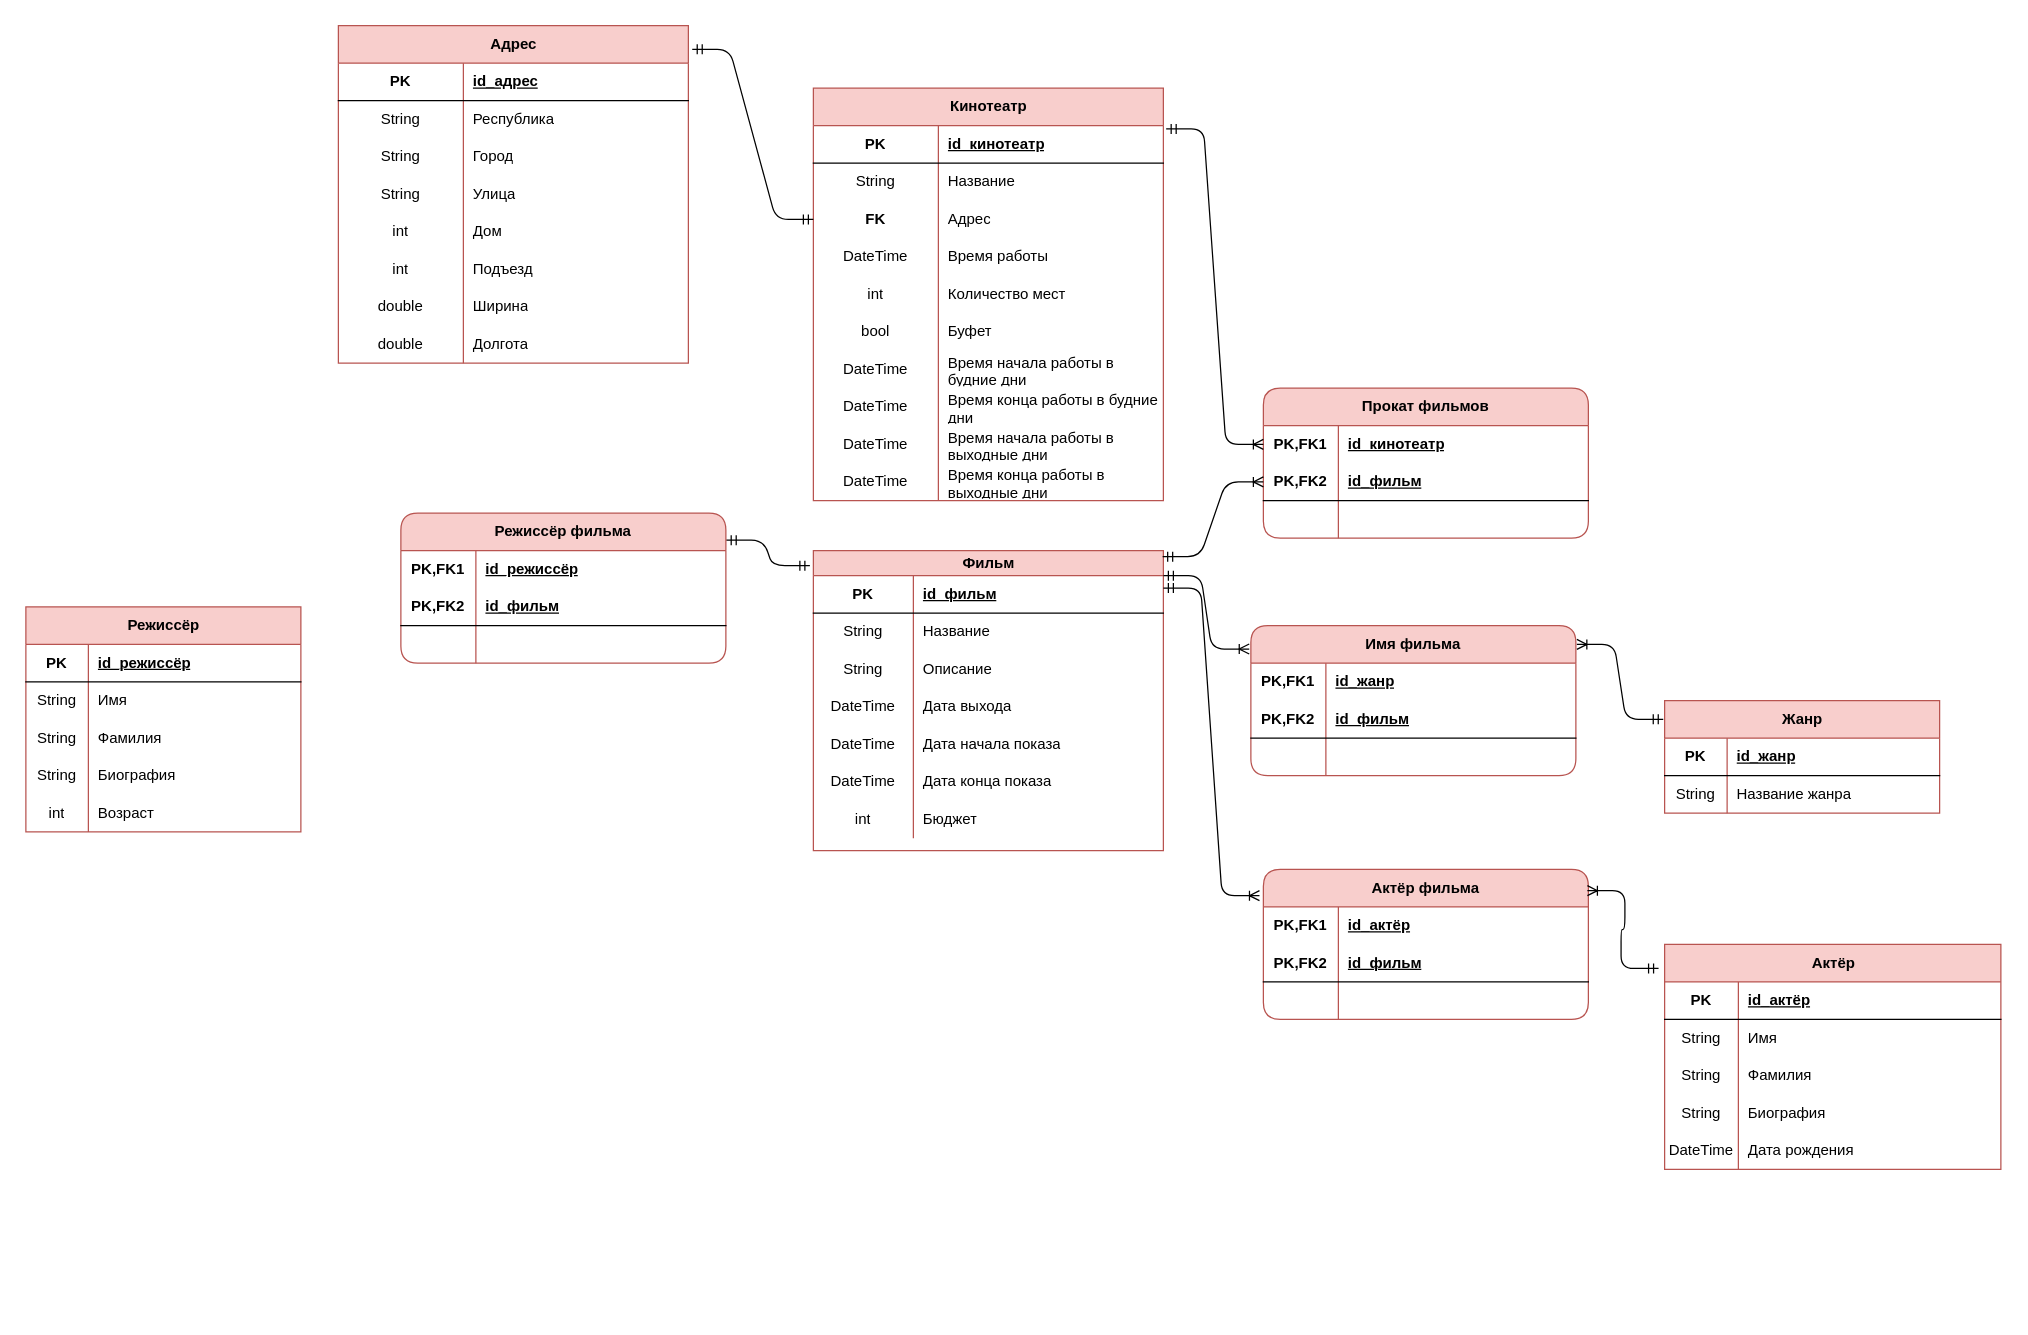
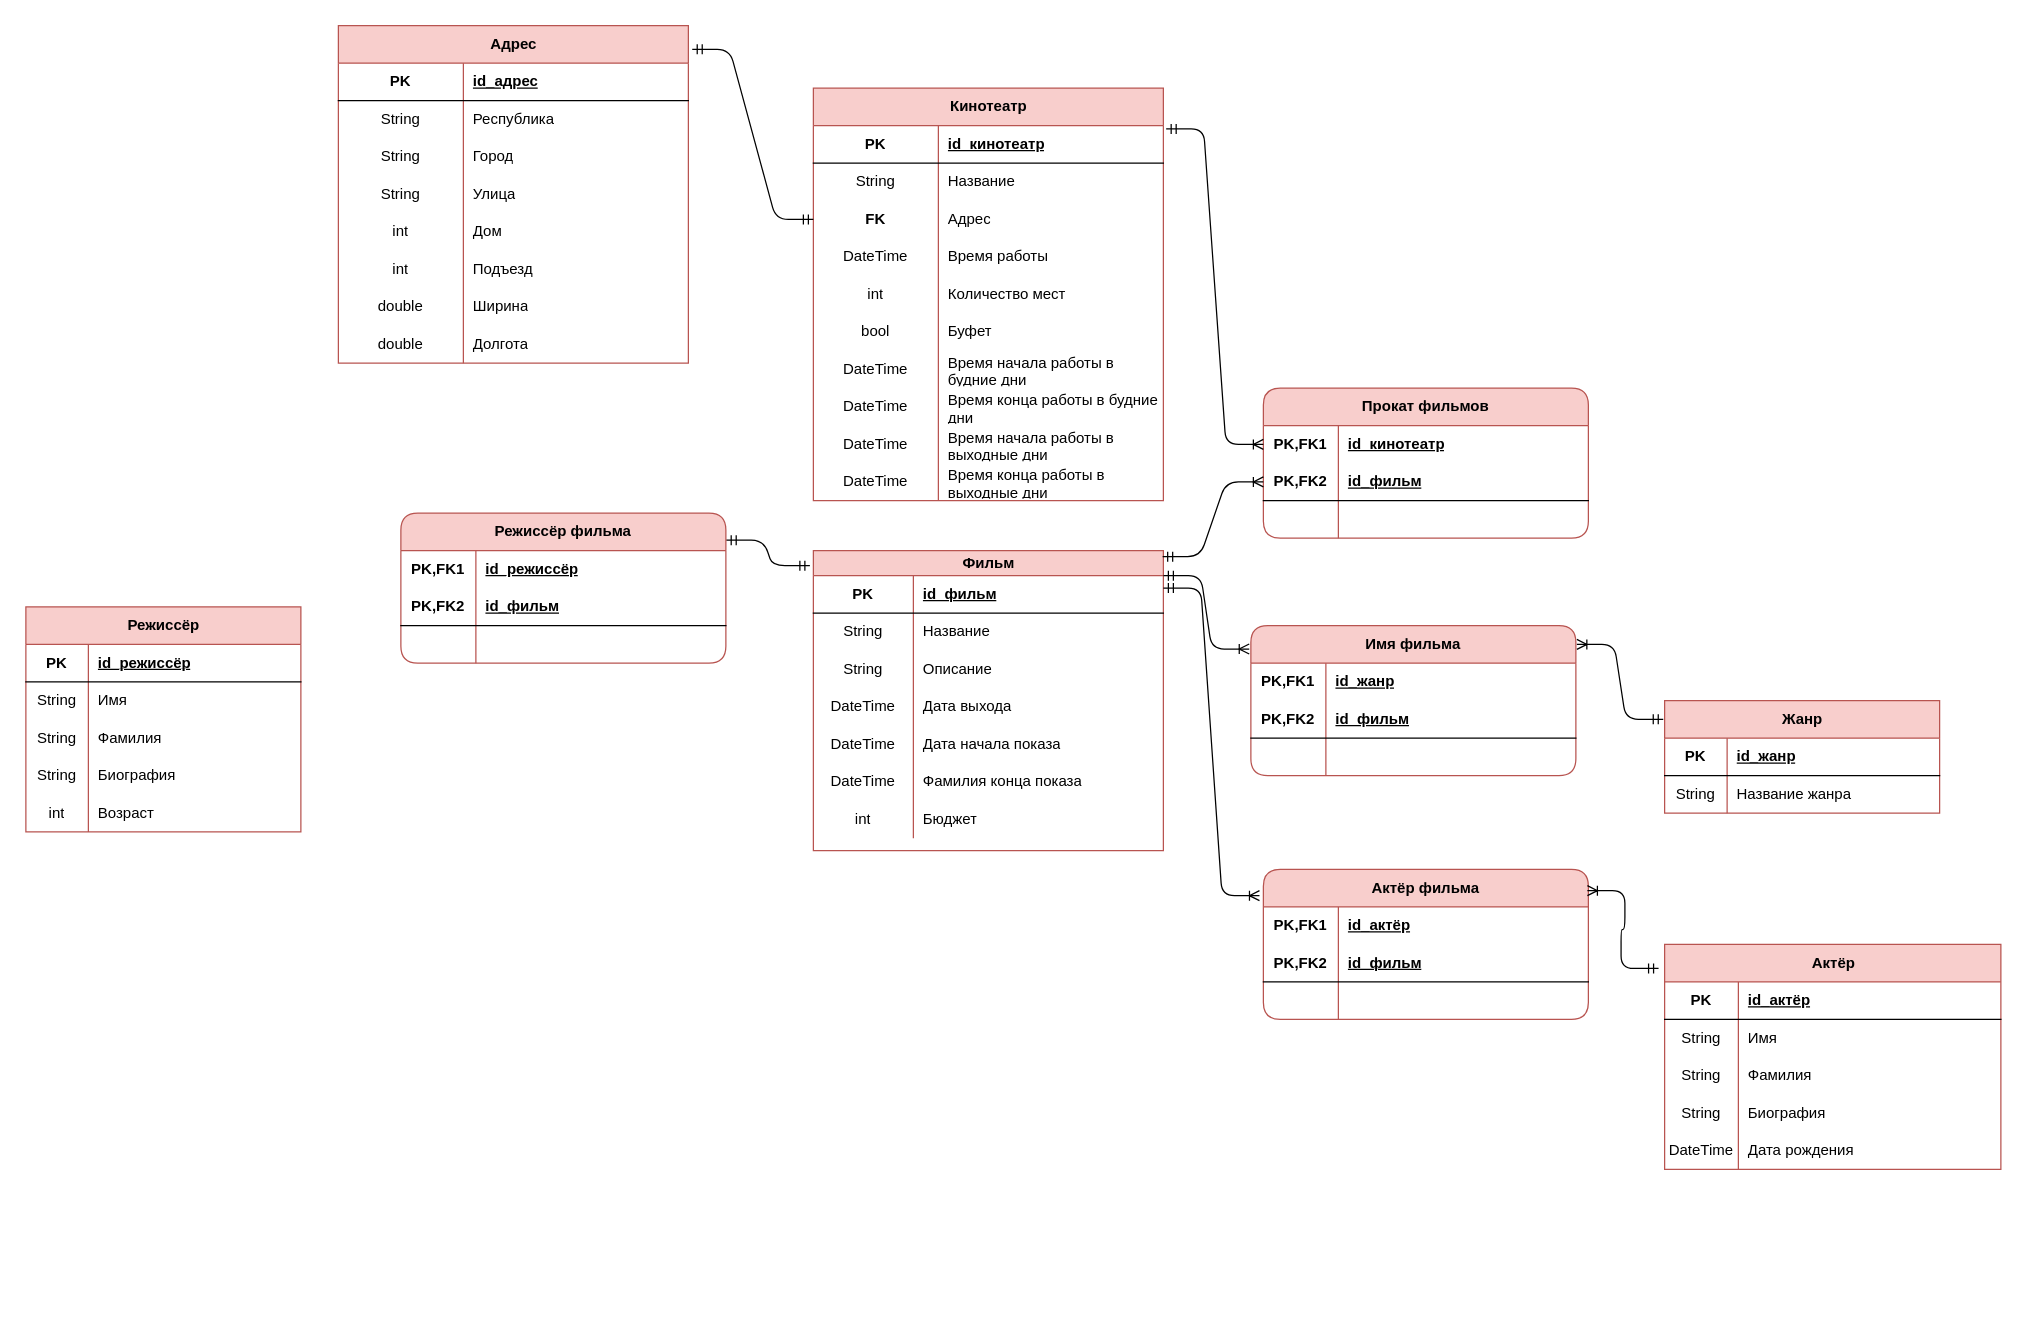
(991, 782) -> (1003, 782)
